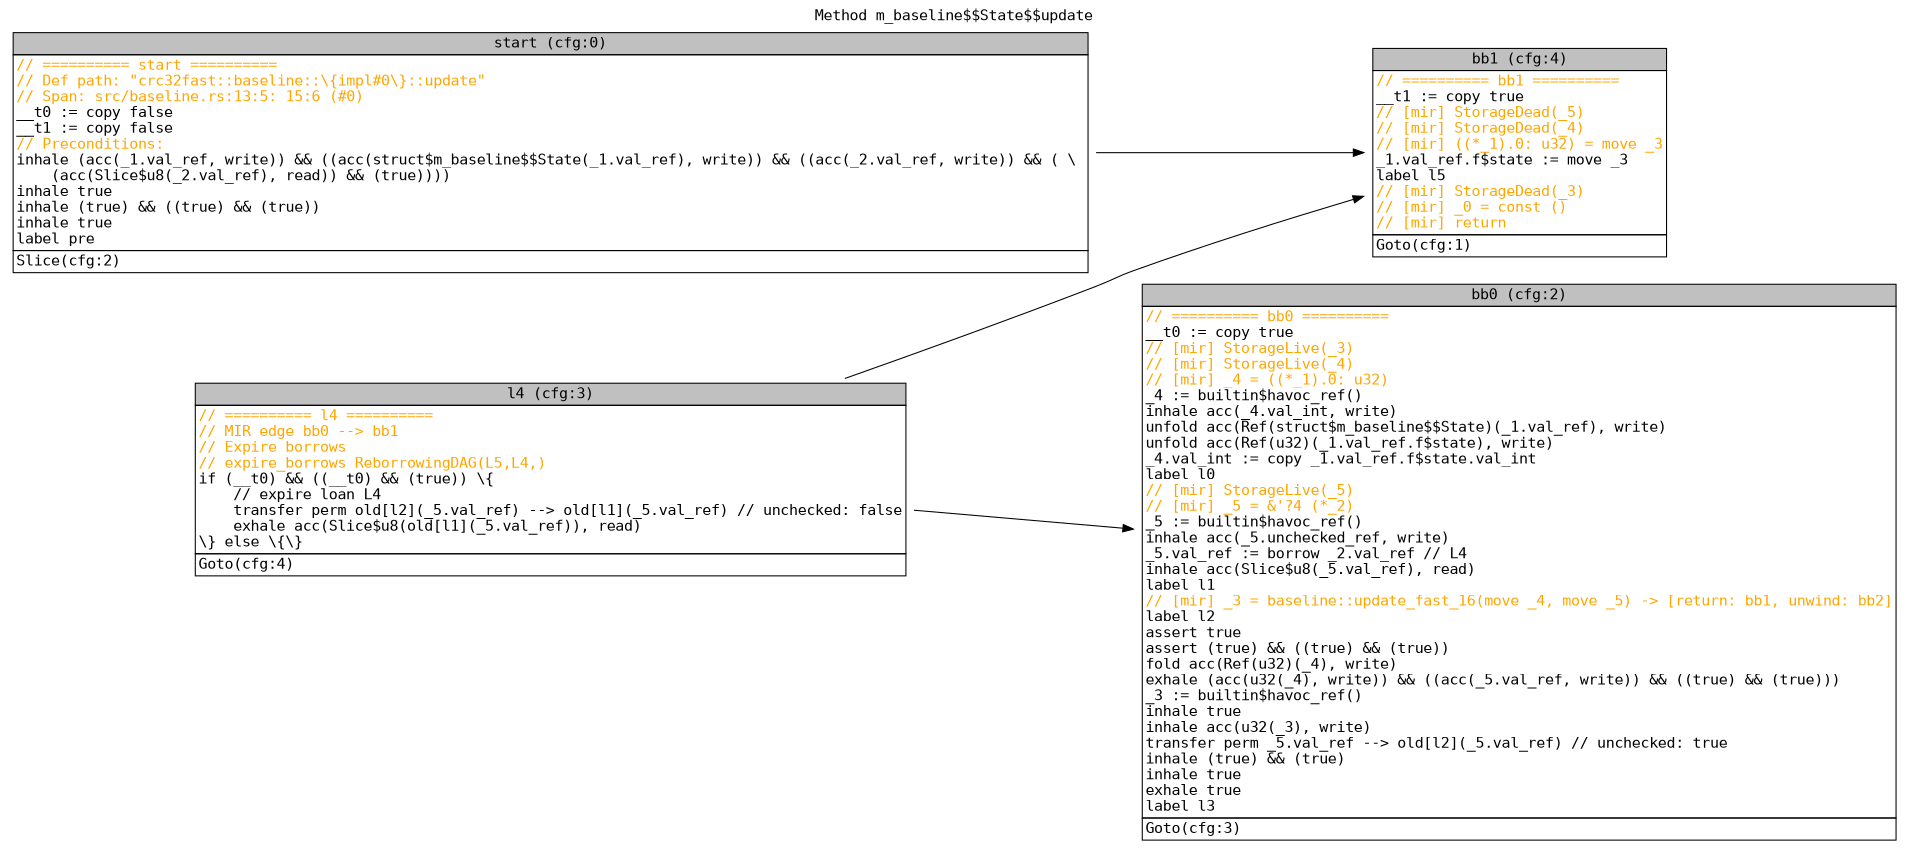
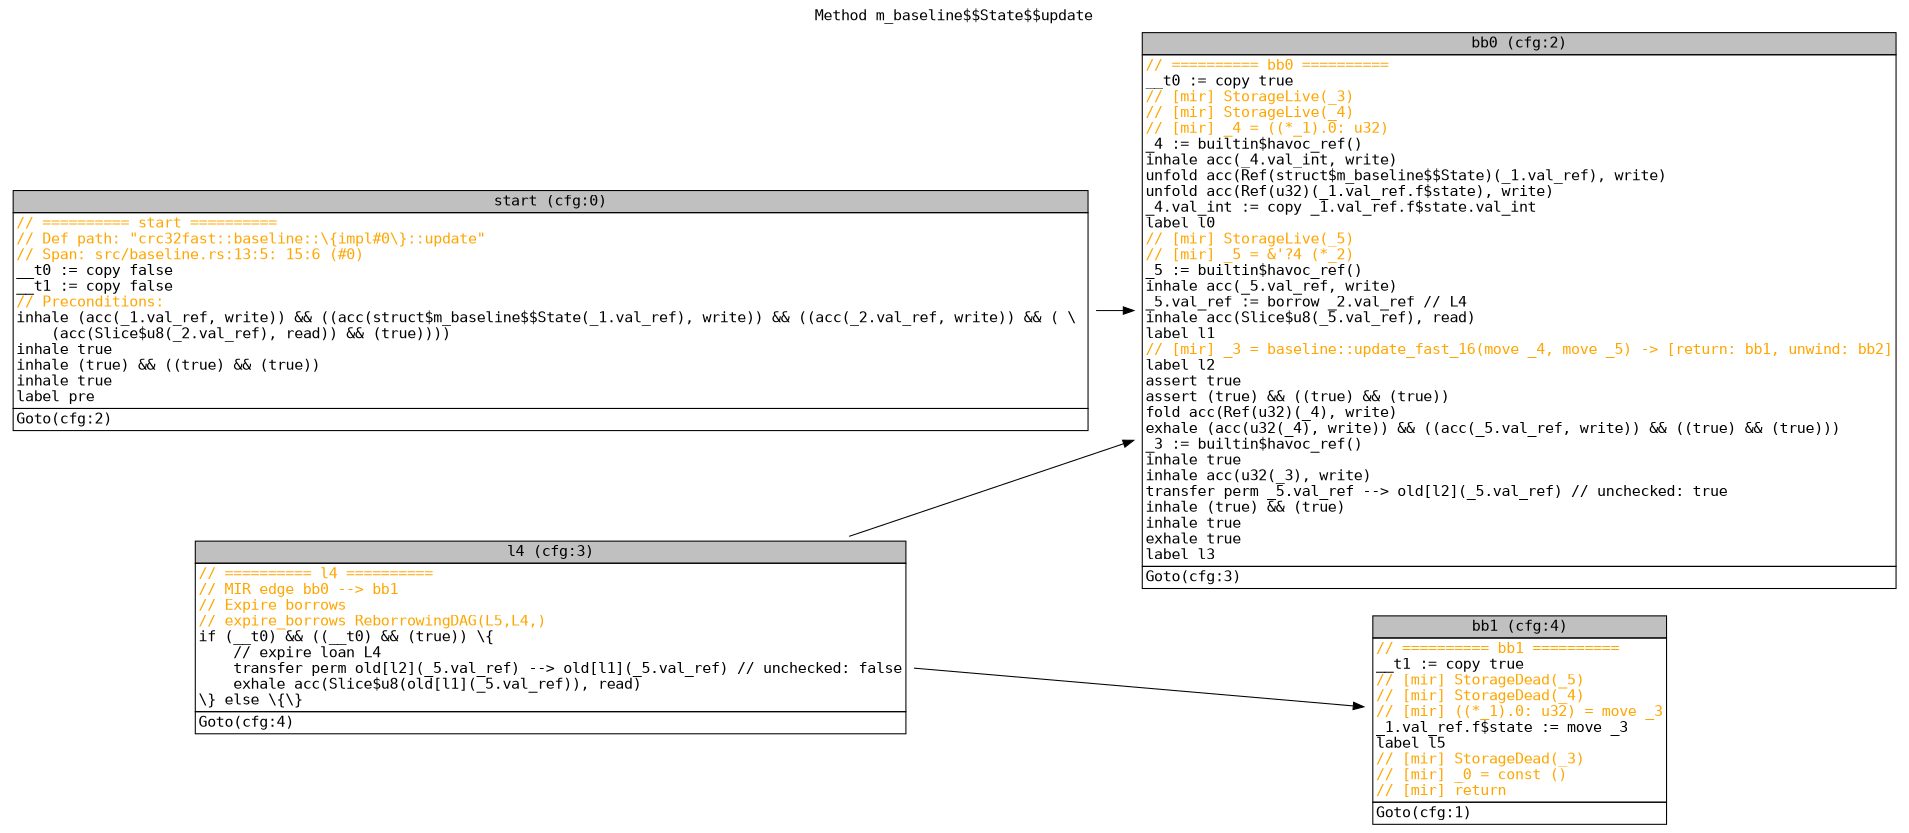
(1225, 153) -> (1110, 311)
(69, 261) -> (64, 419)
(1298, 538) -> (1272, 286)
